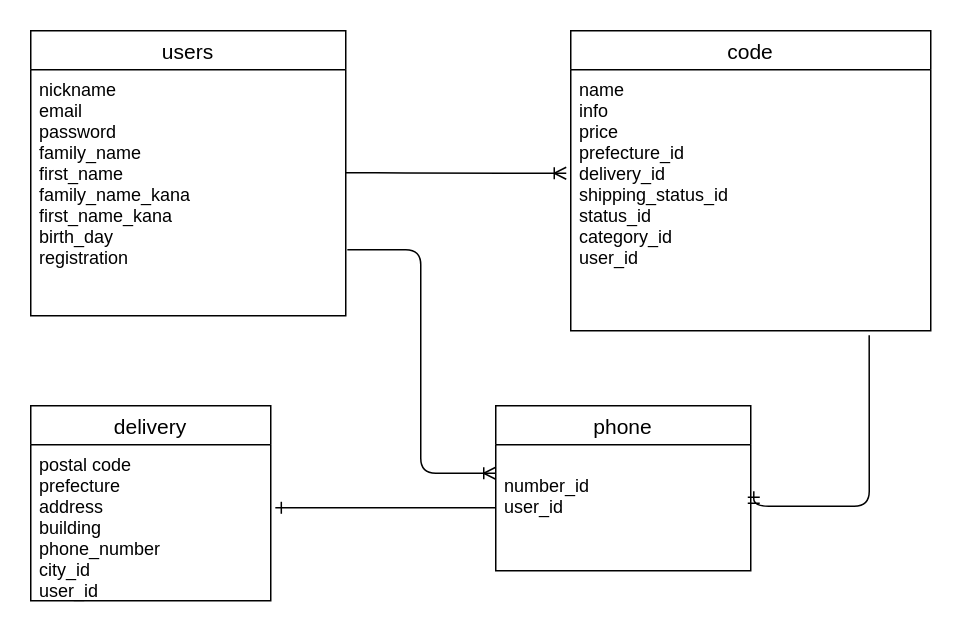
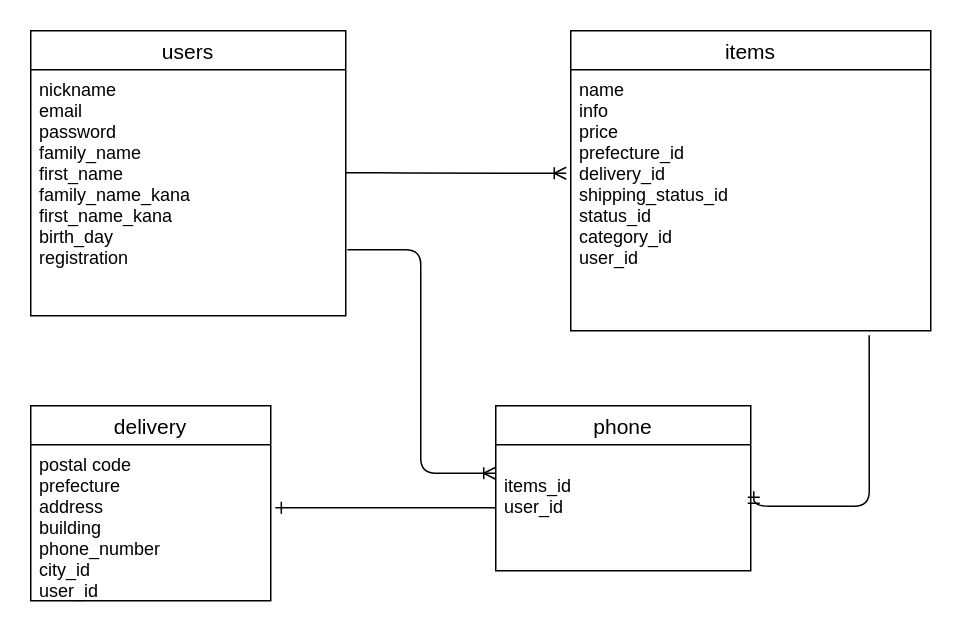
(750, 52) -> (750, 52)
(547, 486) -> (540, 486)
